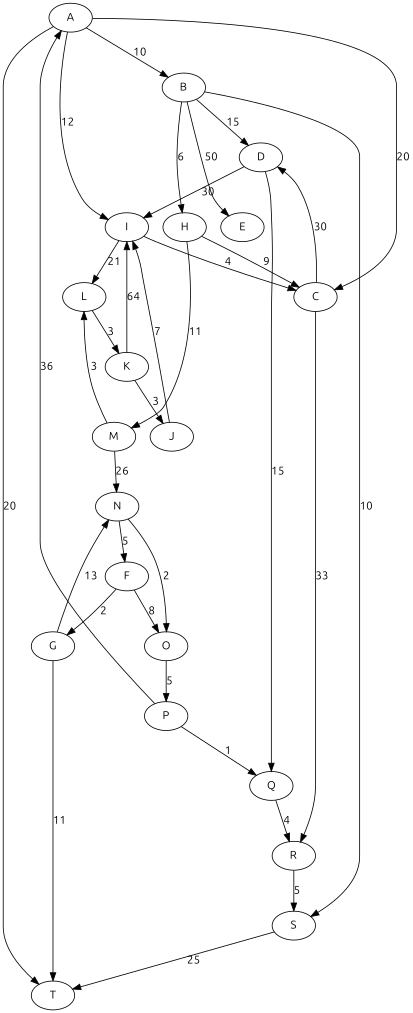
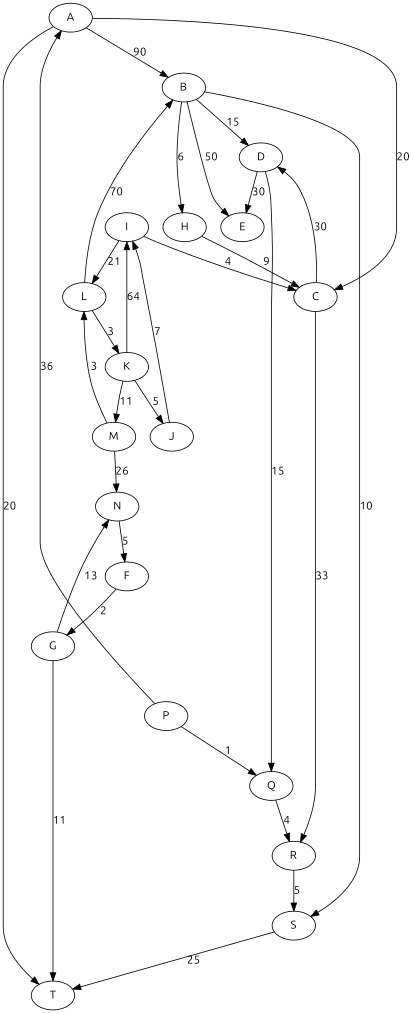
(140, 53) -> (140, 53)
(61, 130) -> none
none -> (110, 187)
(198, 190) -> (253, 188)
(187, 342) -> (119, 398)
(156, 402) -> (156, 402)
(166, 646) -> none
